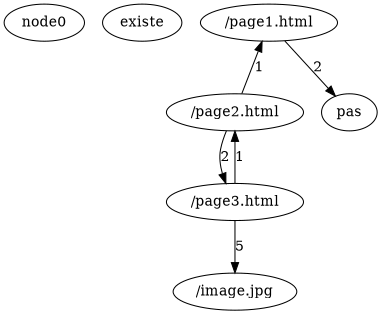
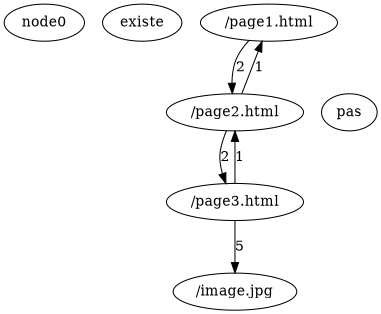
(307, 65) -> (236, 60)
